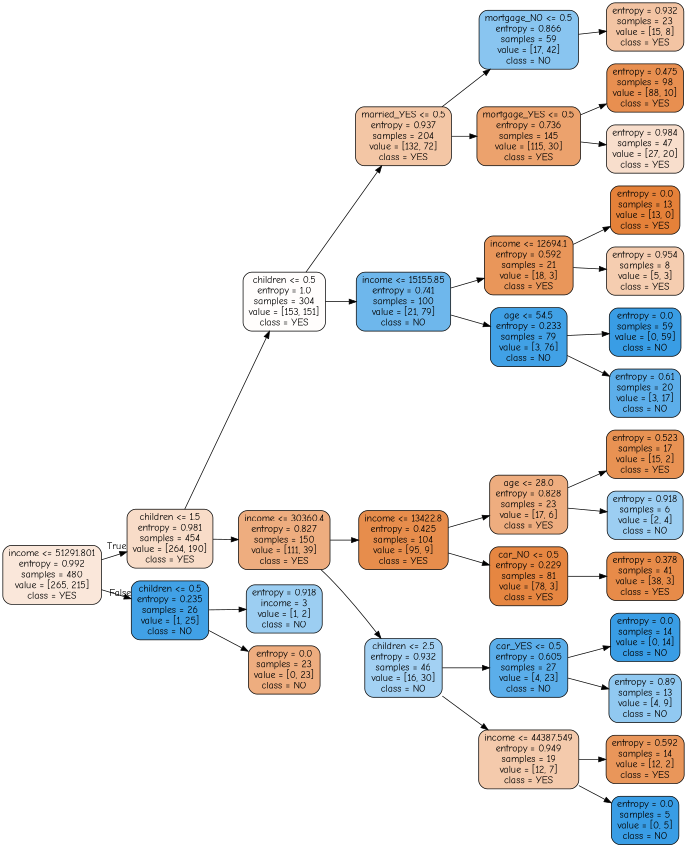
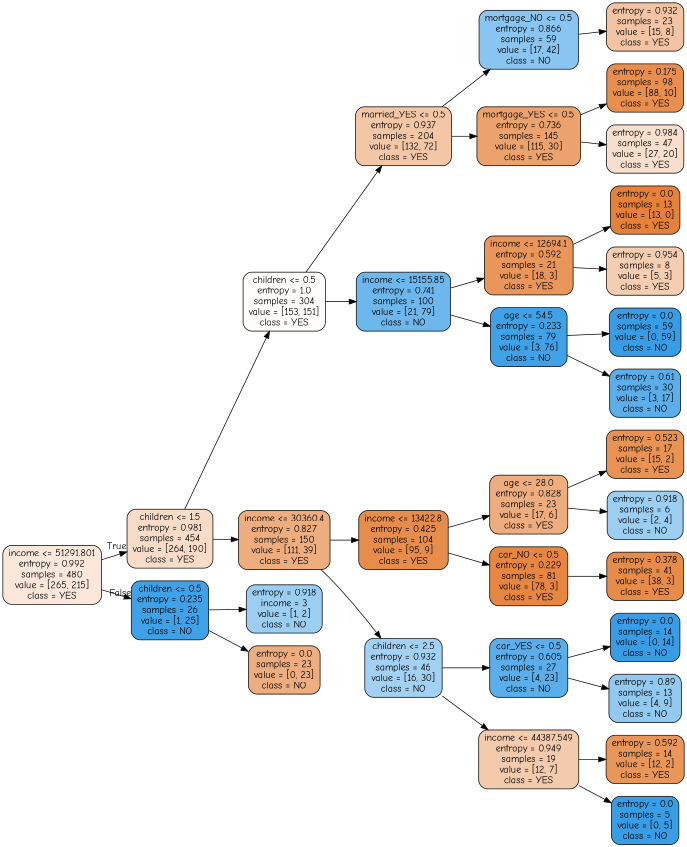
(645, 88) -> (645, 88)
(645, 393) -> (645, 393)
